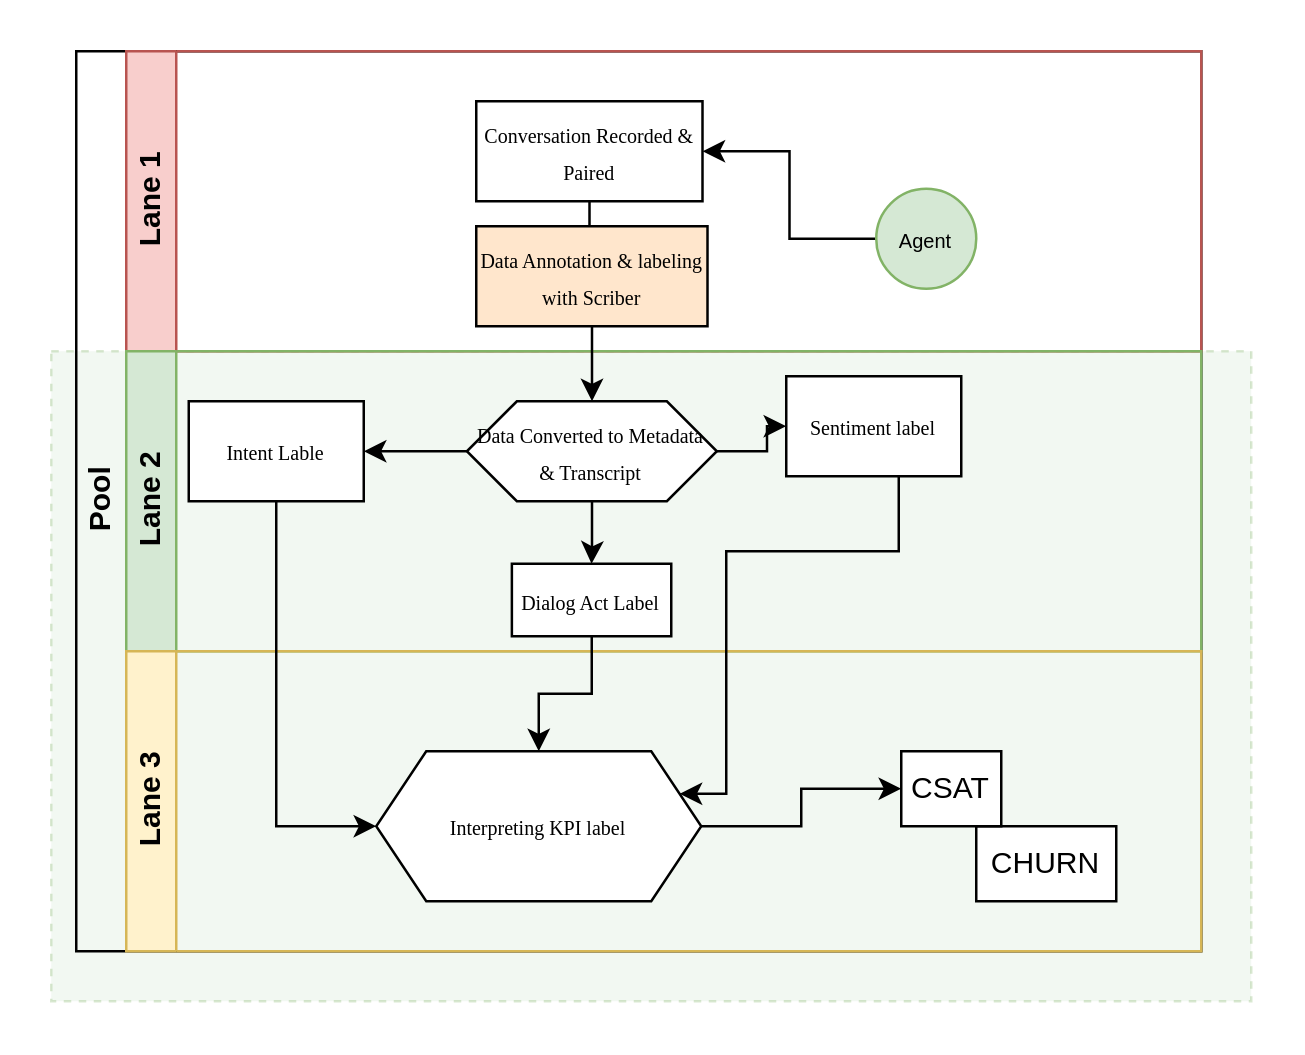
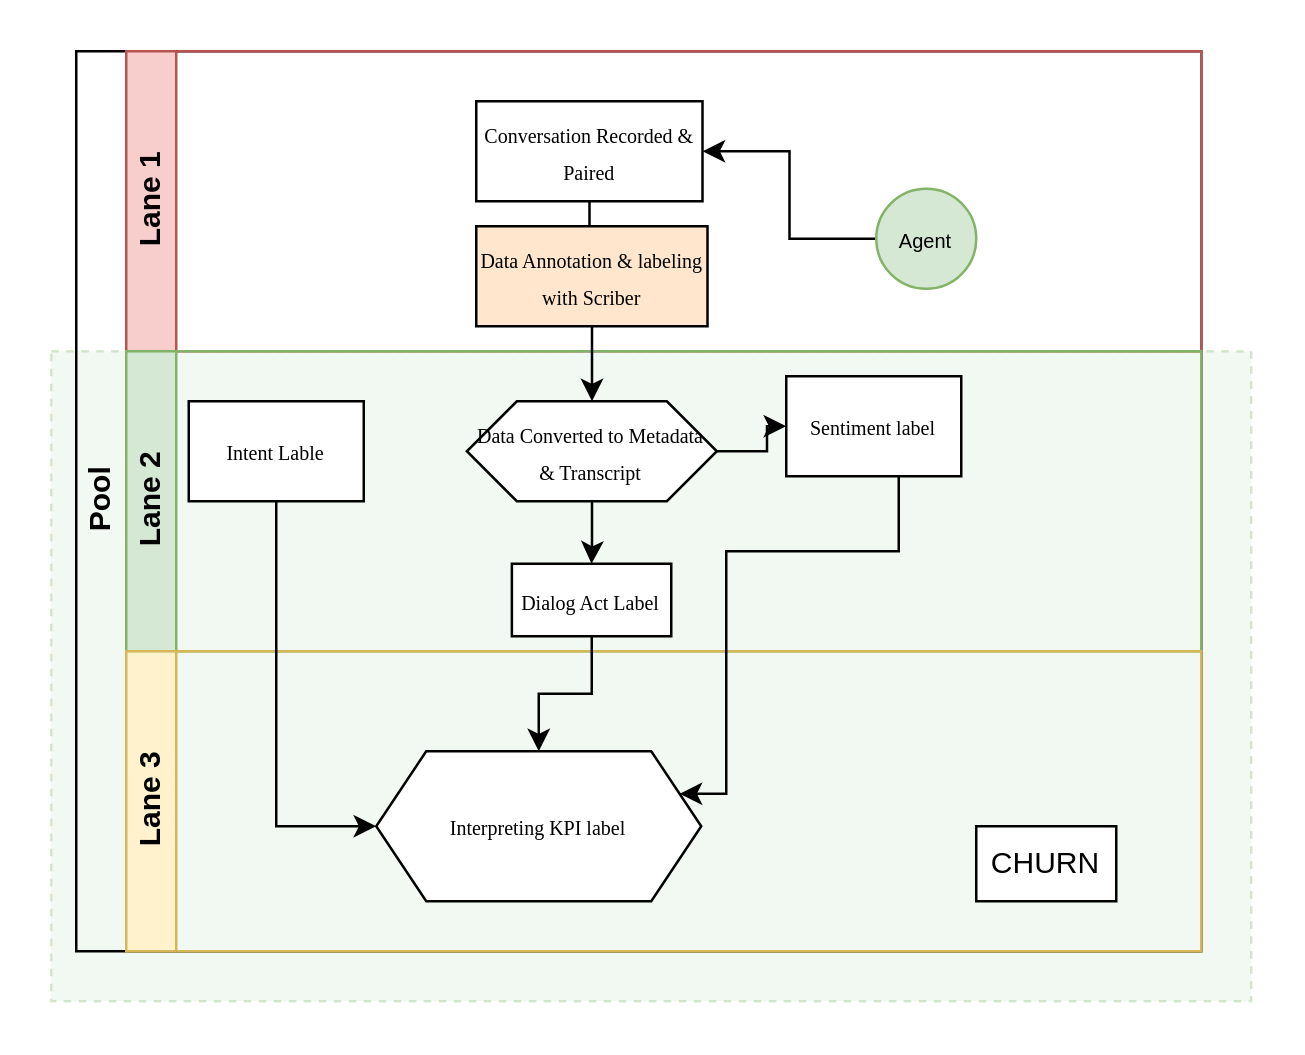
(424, 451) -> none
(951, 789) -> none
(801, 816) -> none
